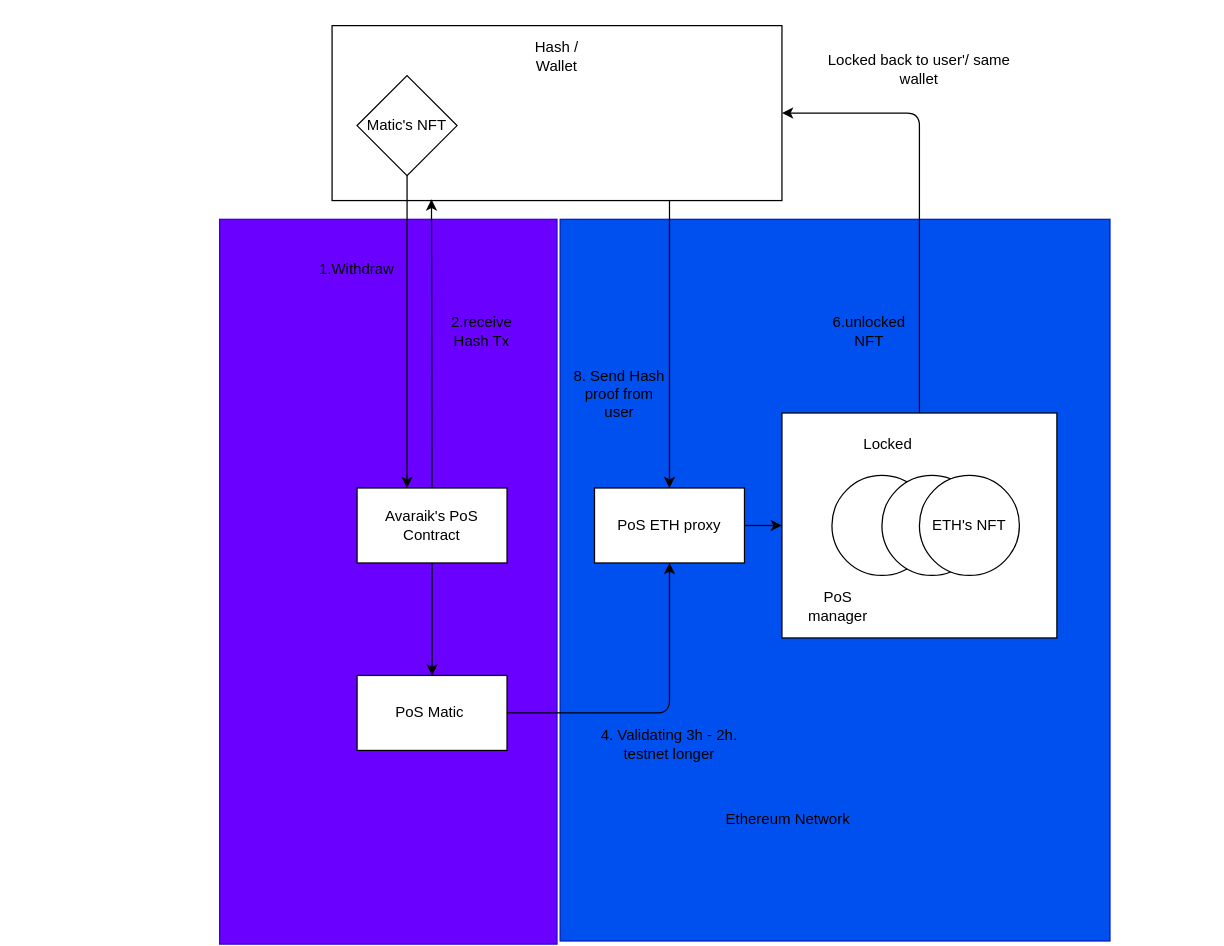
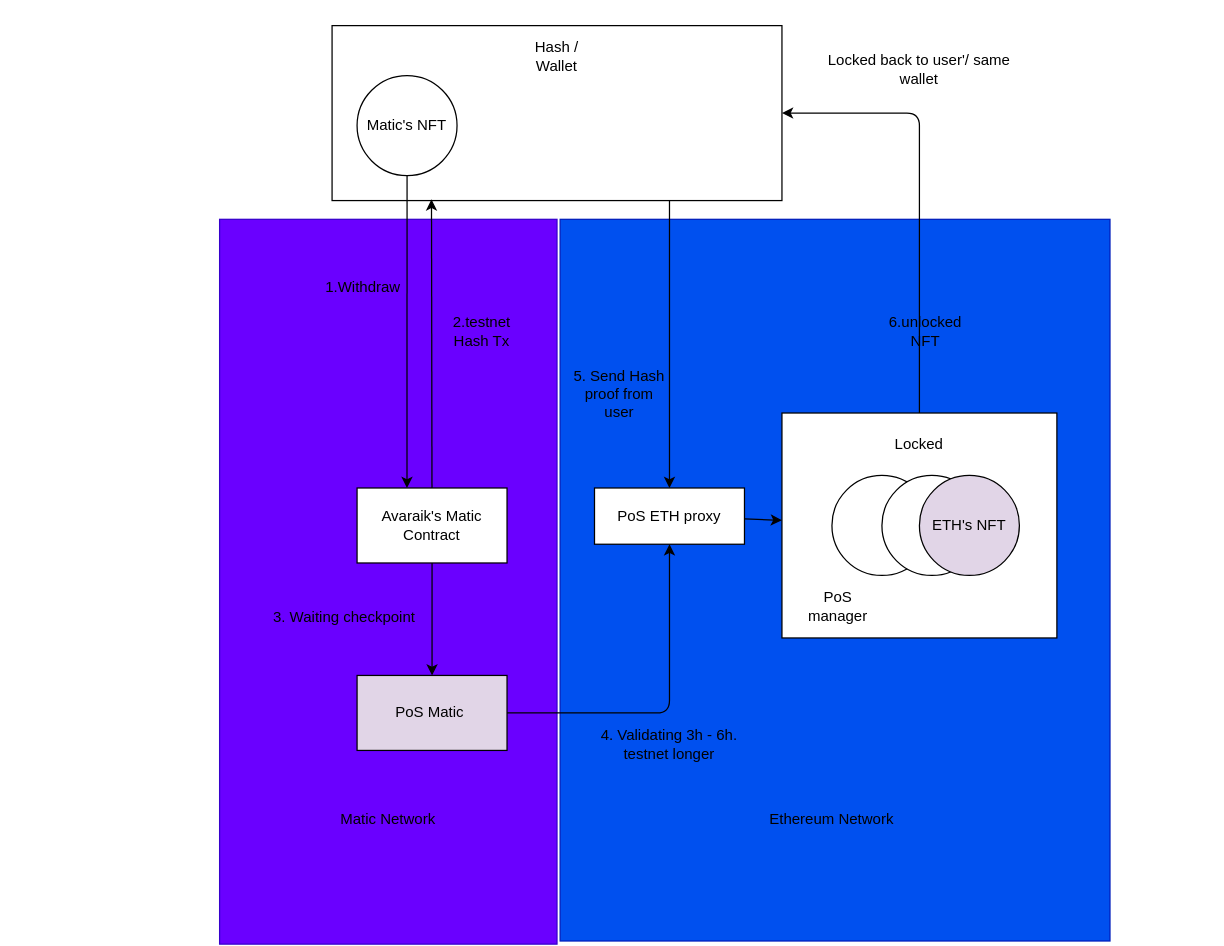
(407, 126) -> (407, 126)
(357, 269) -> (363, 288)
(482, 332) -> (482, 332)
(869, 332) -> (926, 332)
(619, 394) -> (619, 394)
(888, 444) -> (919, 444)
(432, 526) -> (432, 526)
(669, 526) -> (669, 516)
(969, 526) -> (969, 526)
none -> (344, 618)
(432, 713) -> (432, 713)
(669, 744) -> (669, 744)
none -> (388, 819)
(788, 819) -> (832, 819)
